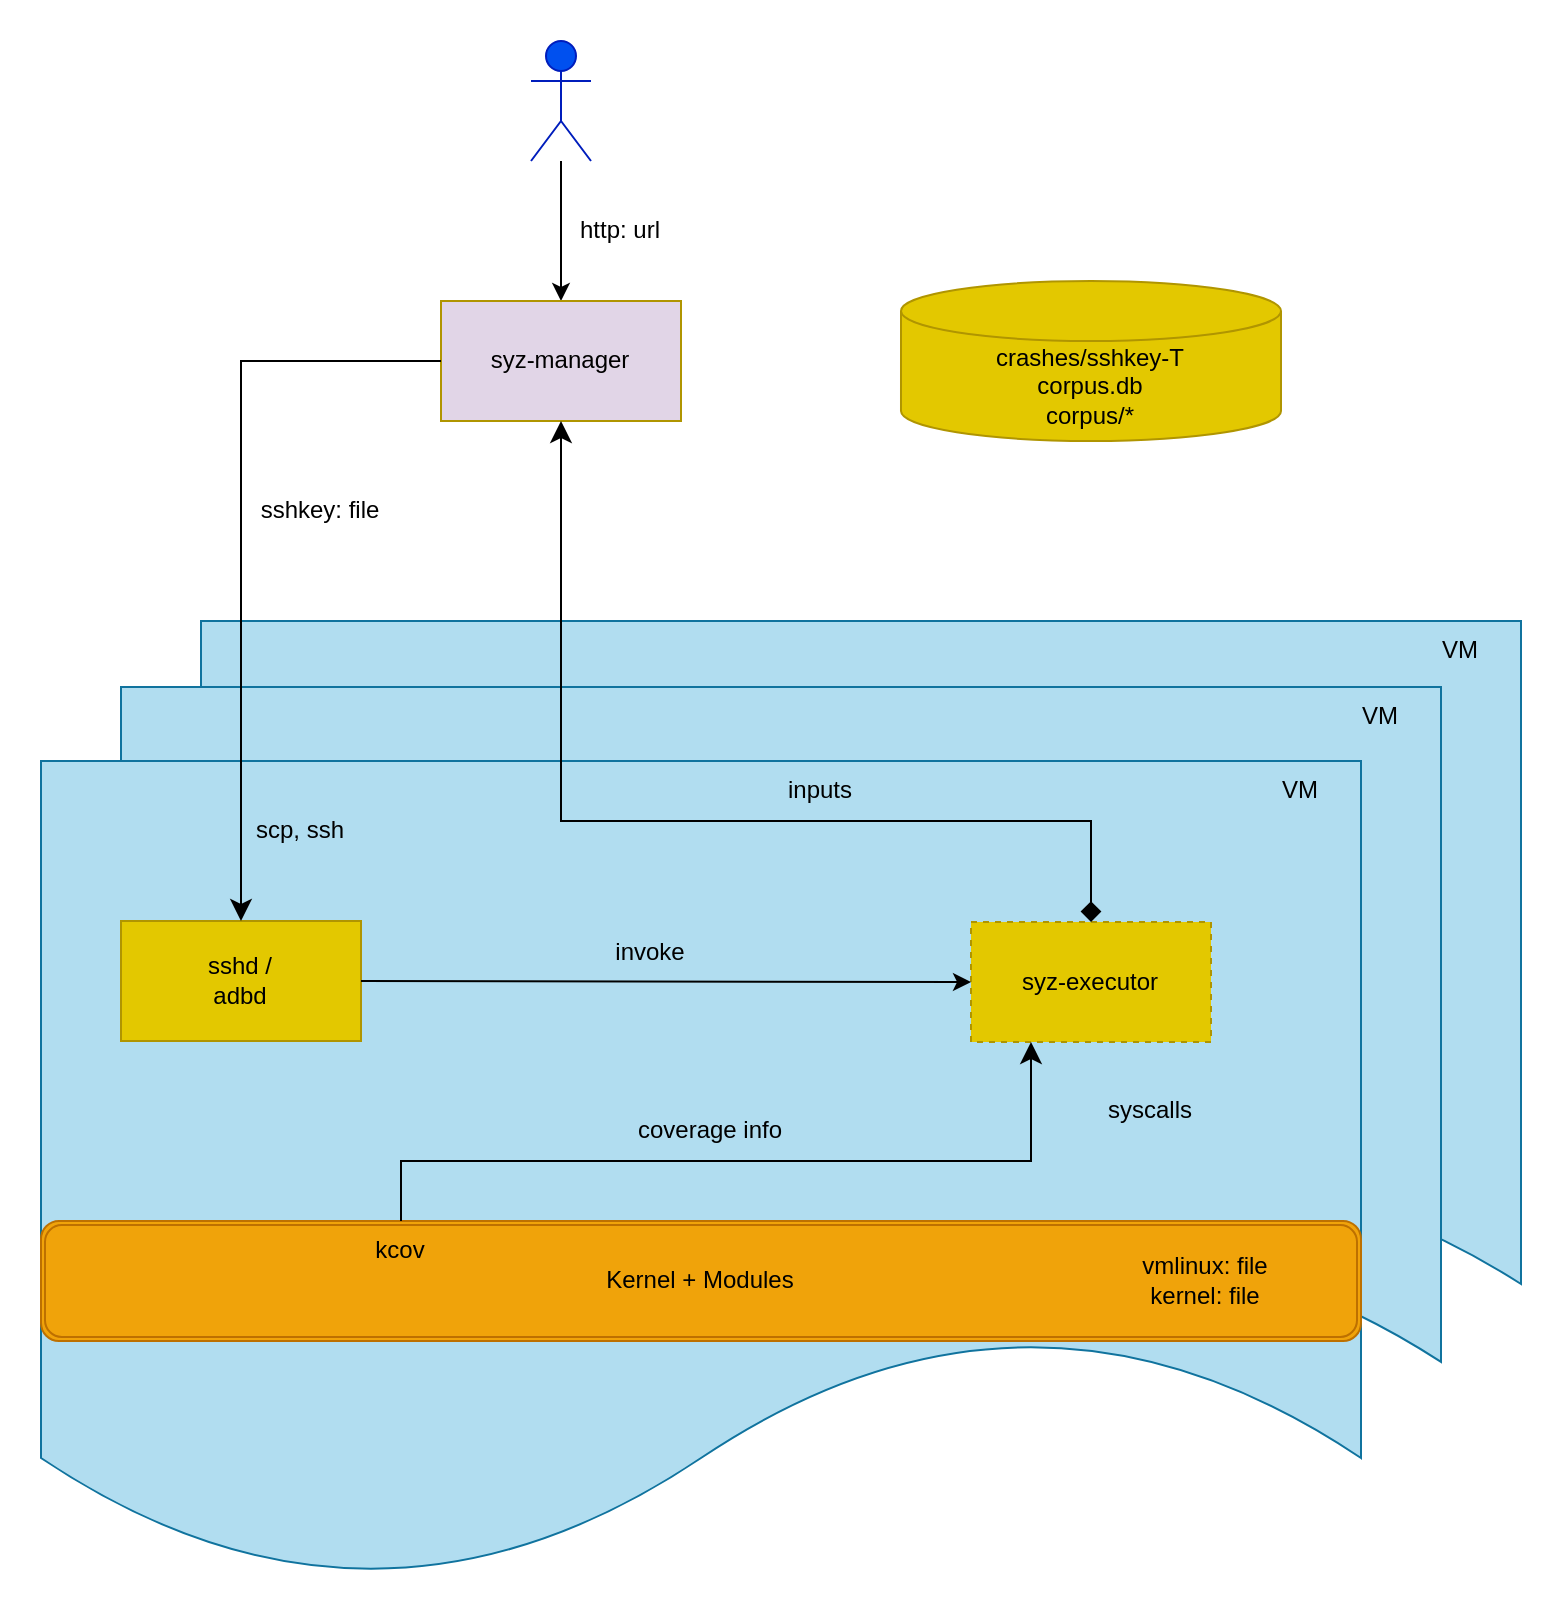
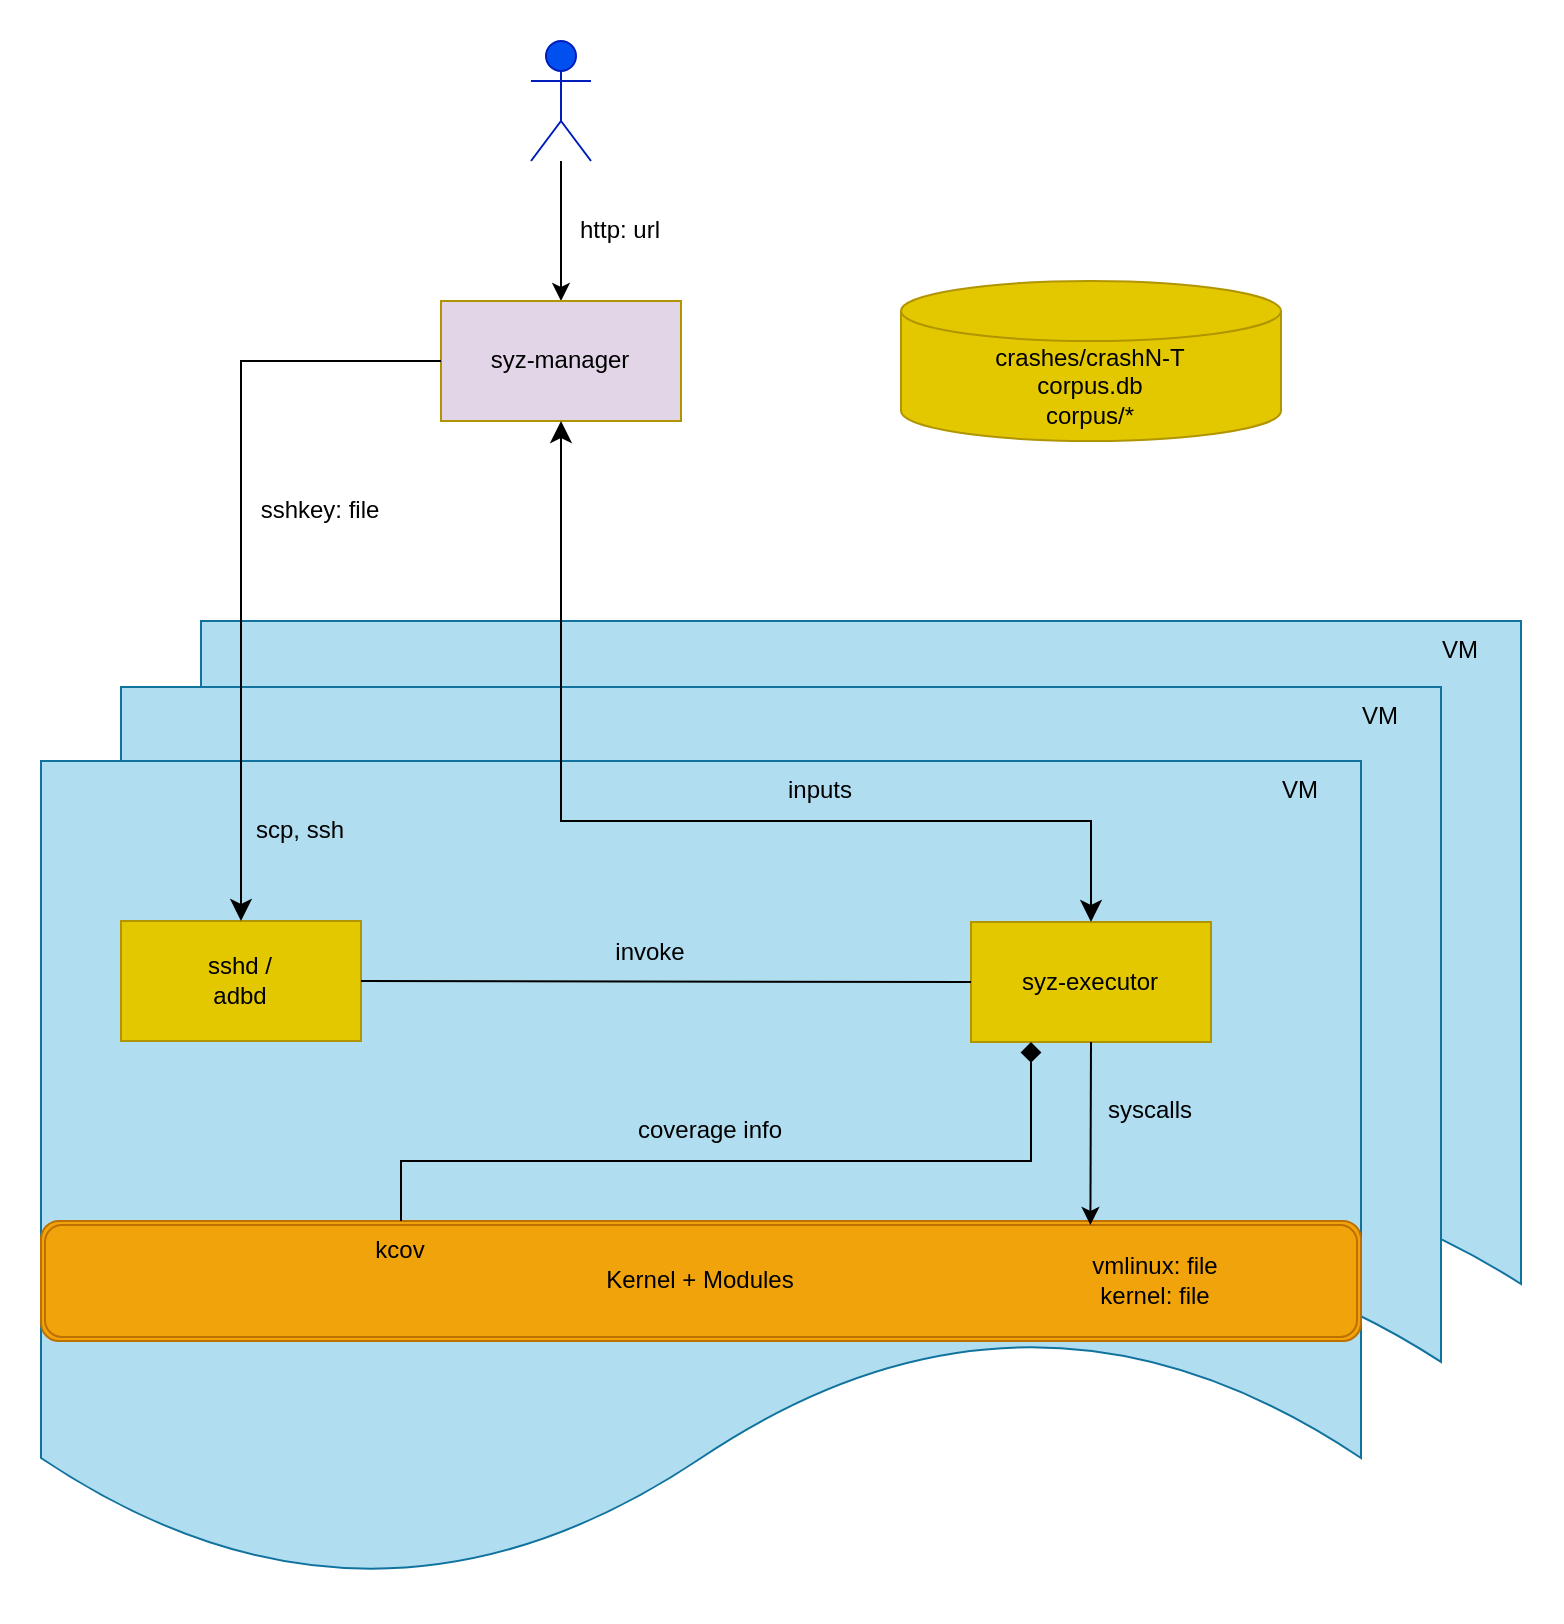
(1091, 387) -> (1091, 387)
(1091, 902) -> (1091, 903)
(956, 982) -> (962, 982)
(1091, 982) -> (1091, 982)
(1031, 1060) -> (1031, 1062)
none -> (1091, 1127)
(1206, 1281) -> (1156, 1281)
